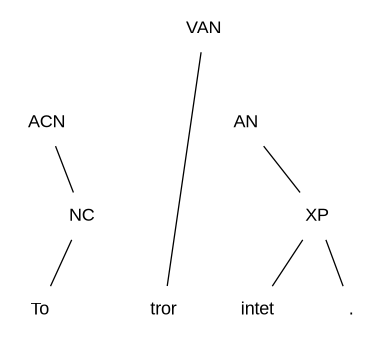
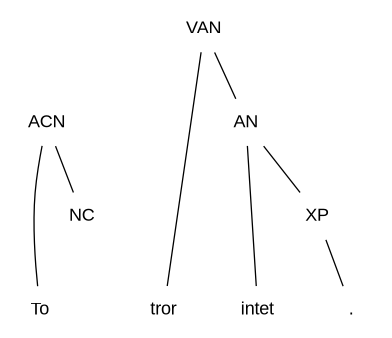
none -> (225, 76)
(61, 263) -> (34, 216)
(288, 263) -> (252, 216)
